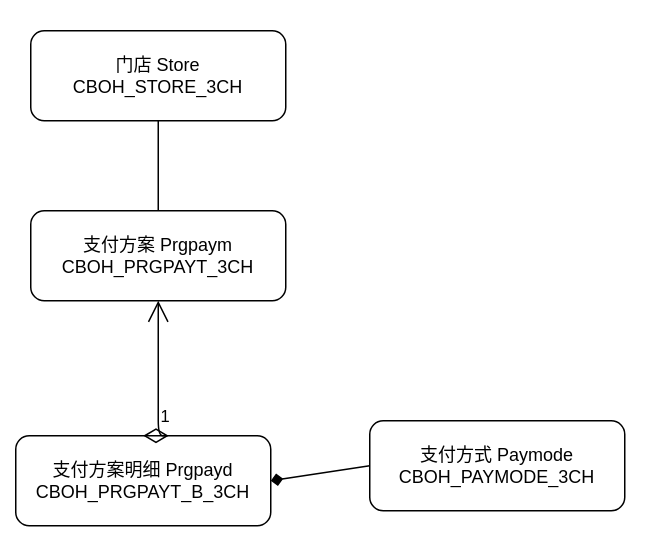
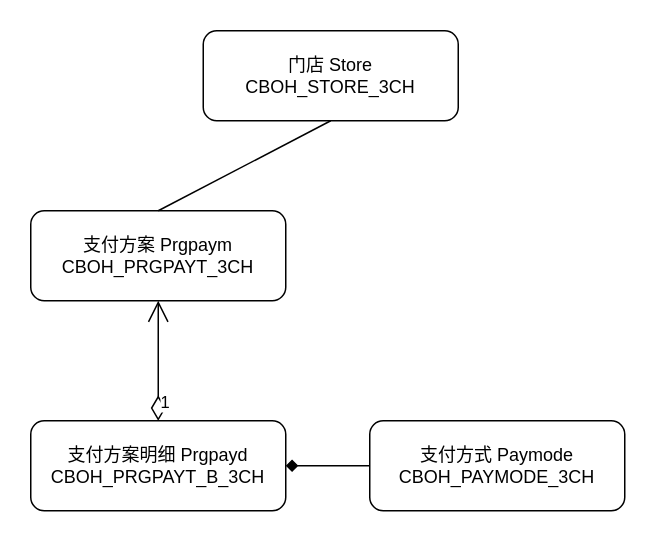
(158, 76) -> (331, 76)
(143, 481) -> (158, 466)
